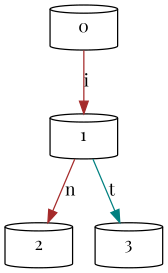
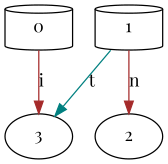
(84, 76) -> (39, 76)
(39, 245) -> (129, 136)
(129, 245) -> (39, 136)
